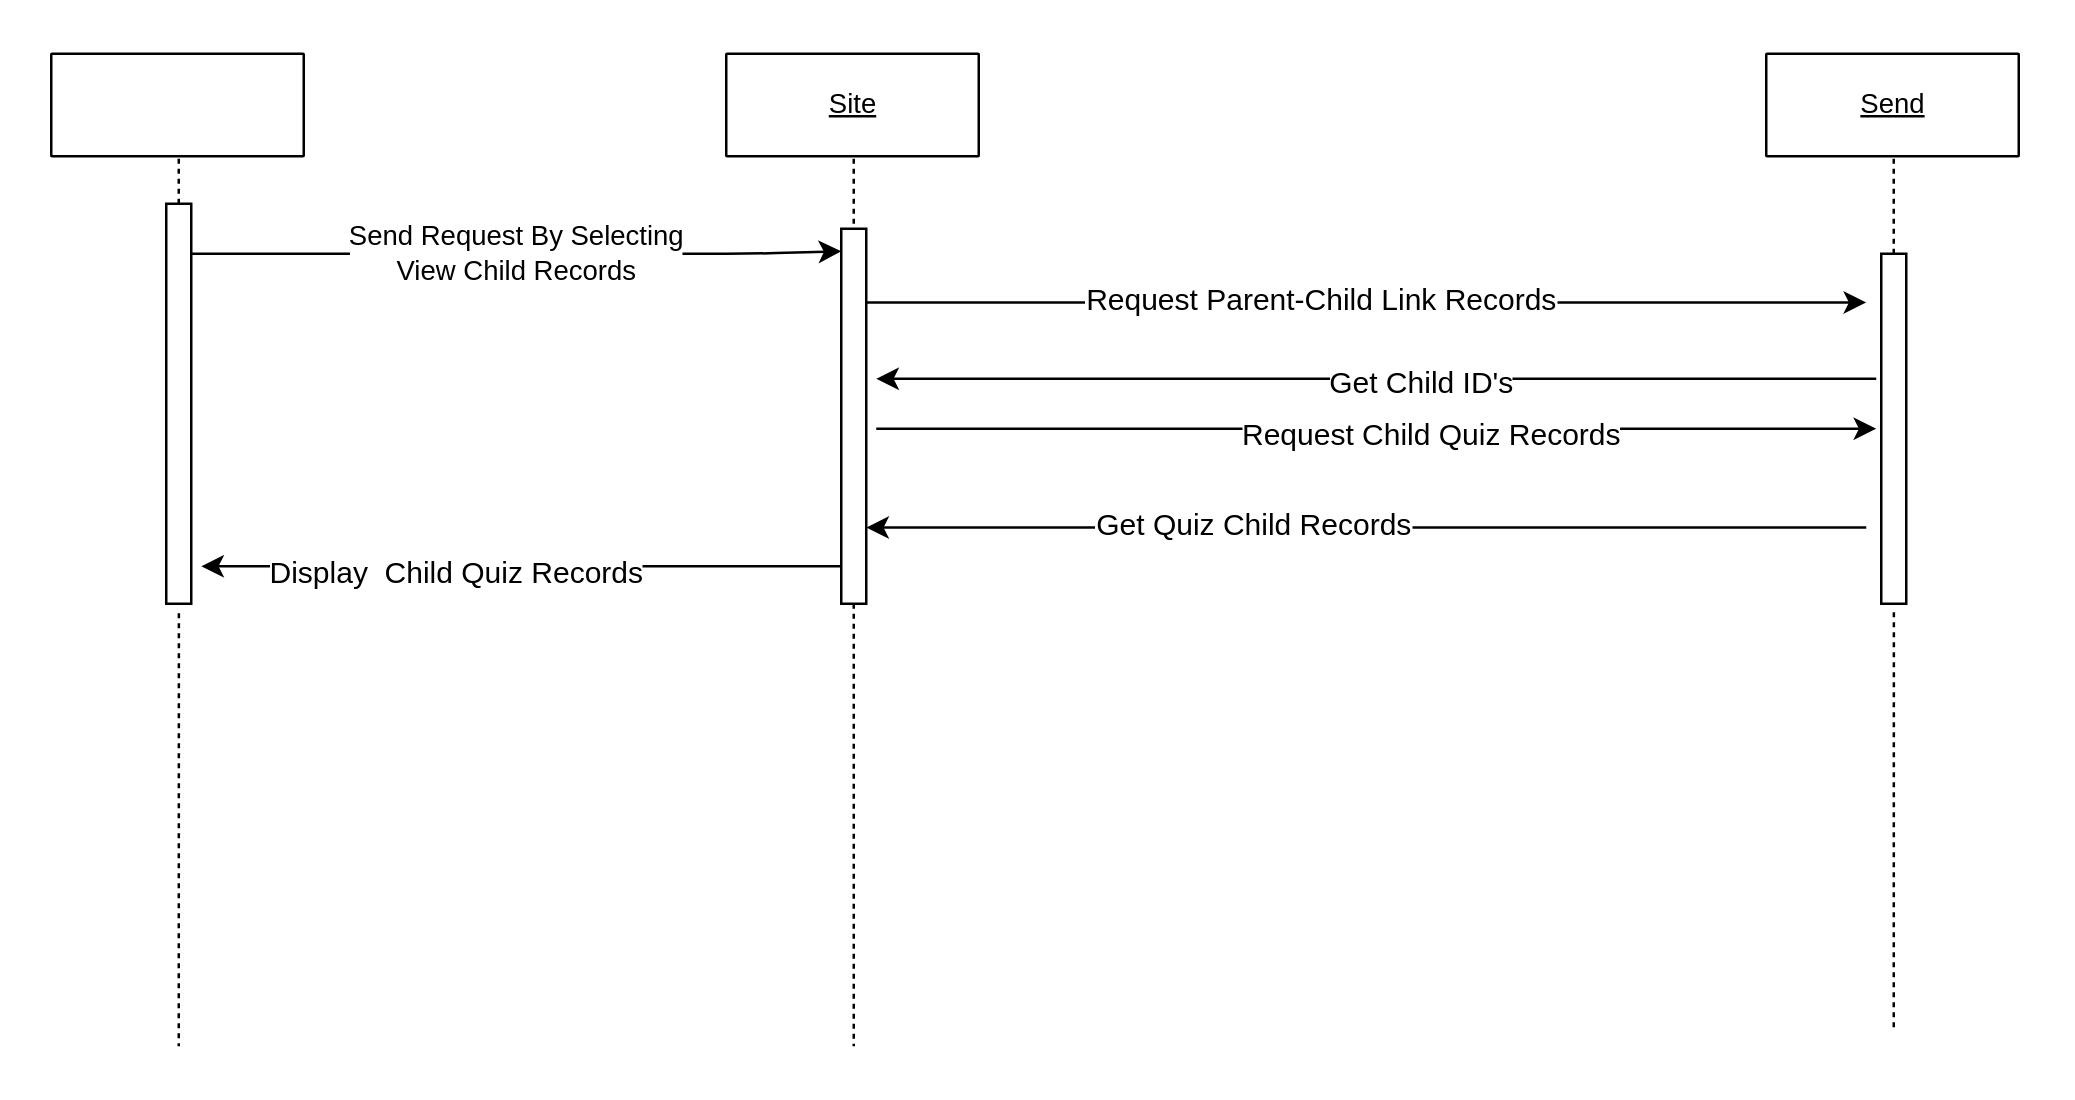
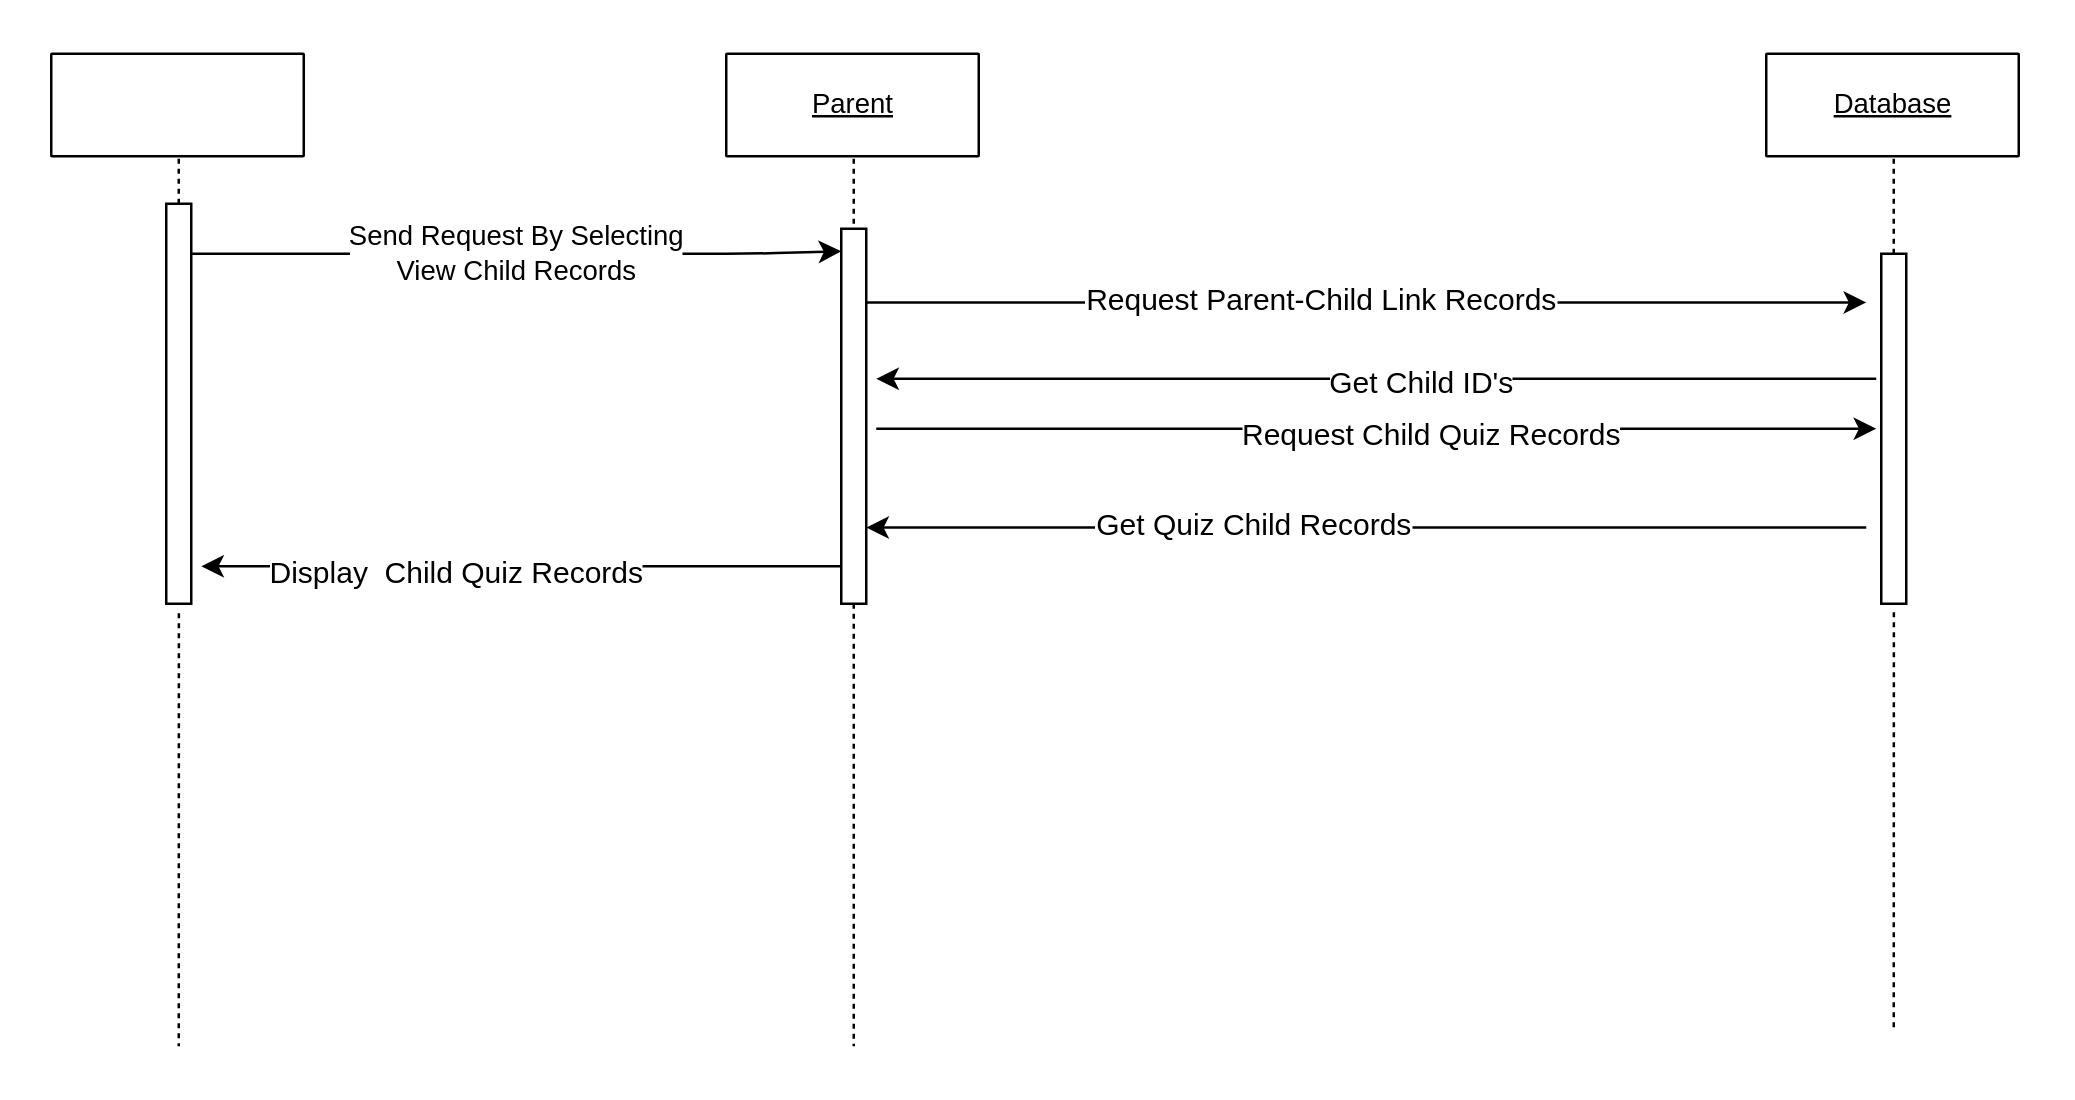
(854, 104) -> (854, 104)
(1894, 104) -> (1894, 104)
